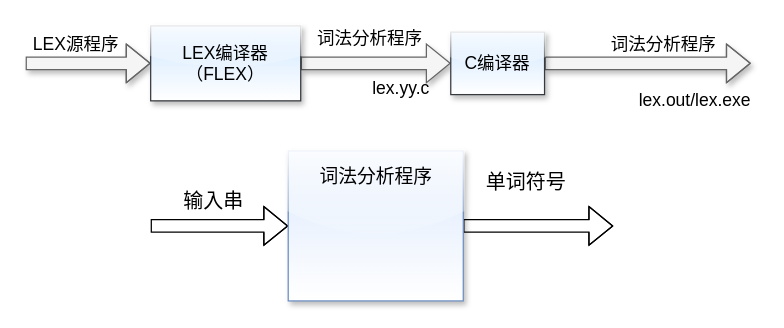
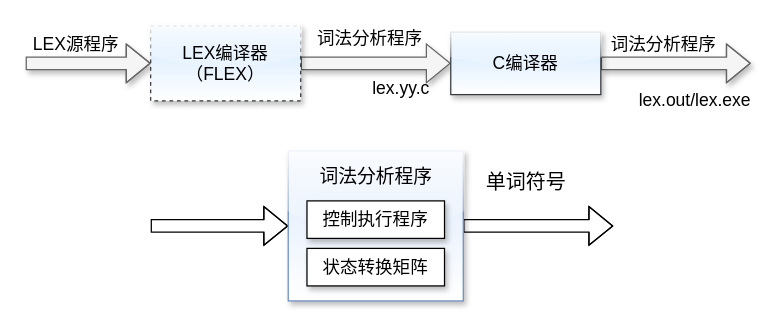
(226, 63) -> (226, 63)
(498, 63) -> (526, 63)
(213, 201) -> none
none -> (376, 219)
none -> (376, 267)
